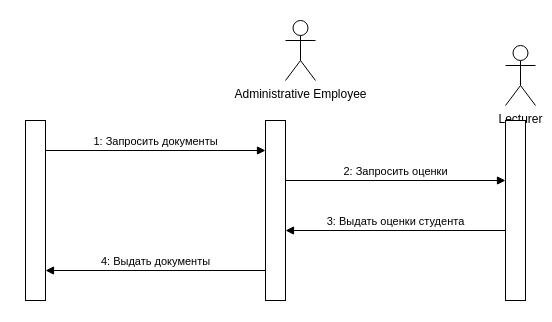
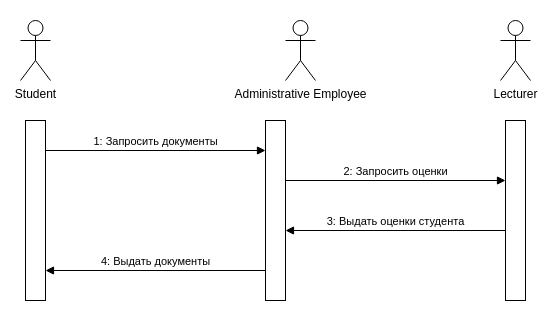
none -> (36, 51)
(521, 76) -> (516, 51)
